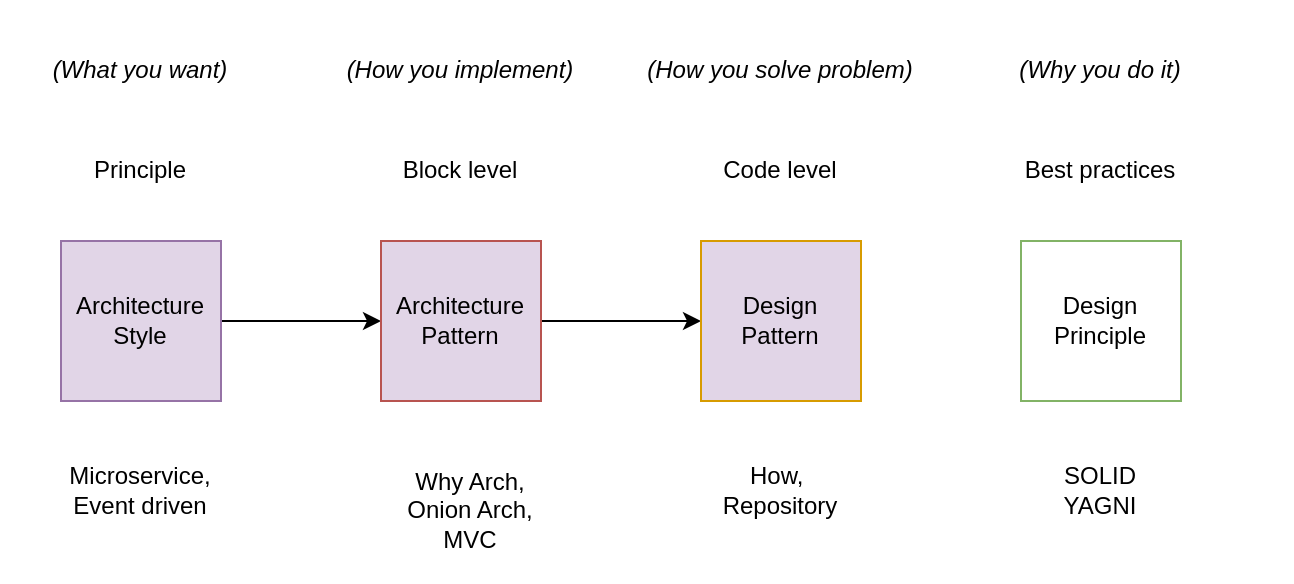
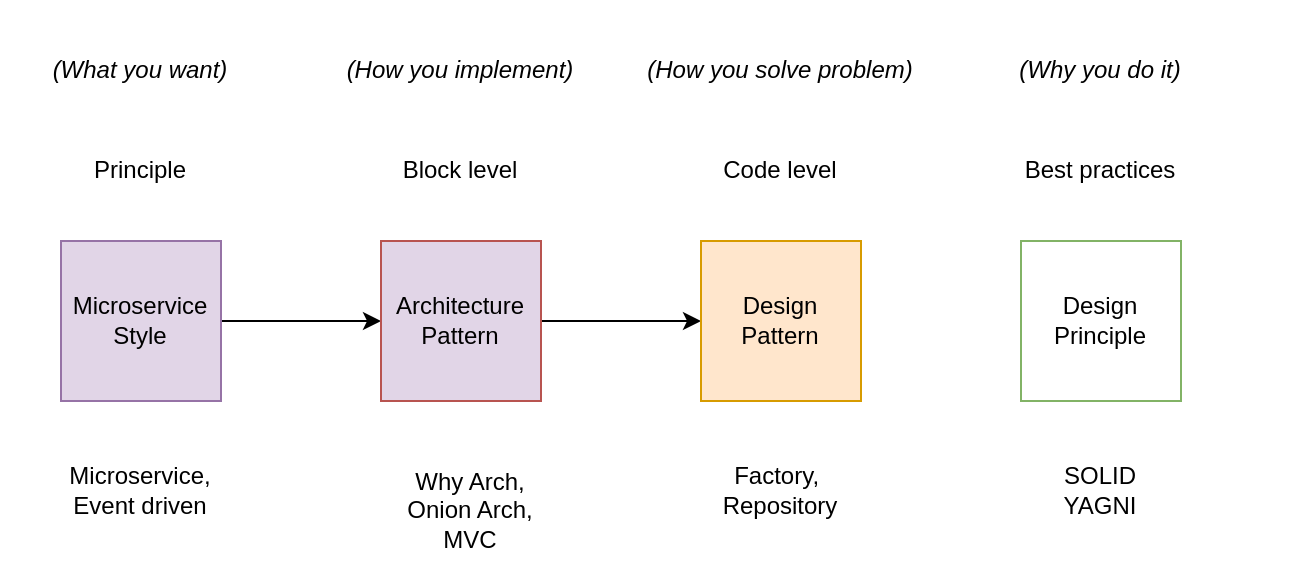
(141, 321) -> (141, 321)
(781, 321) -> (781, 321)
(781, 491) -> (781, 491)
